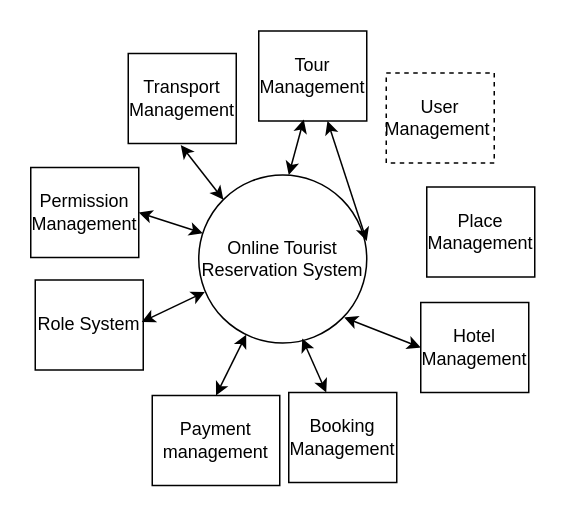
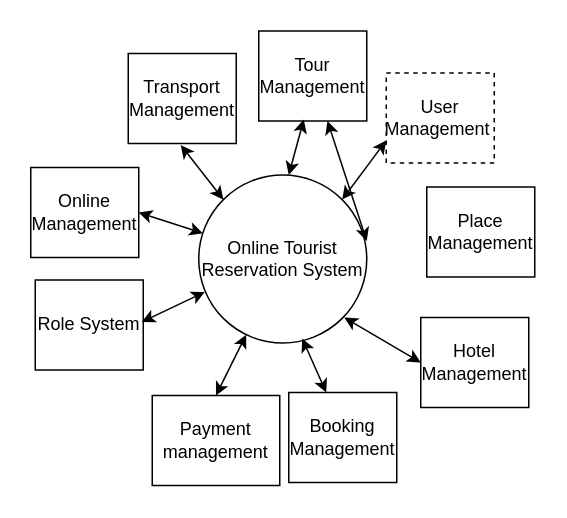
none -> (365, 168)
(85, 212) -> (85, 212)
(475, 347) -> (475, 362)
